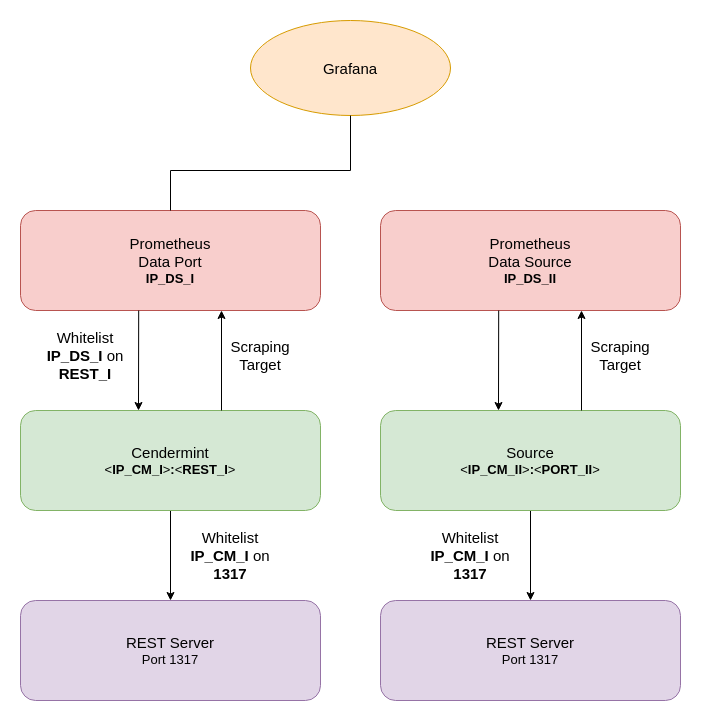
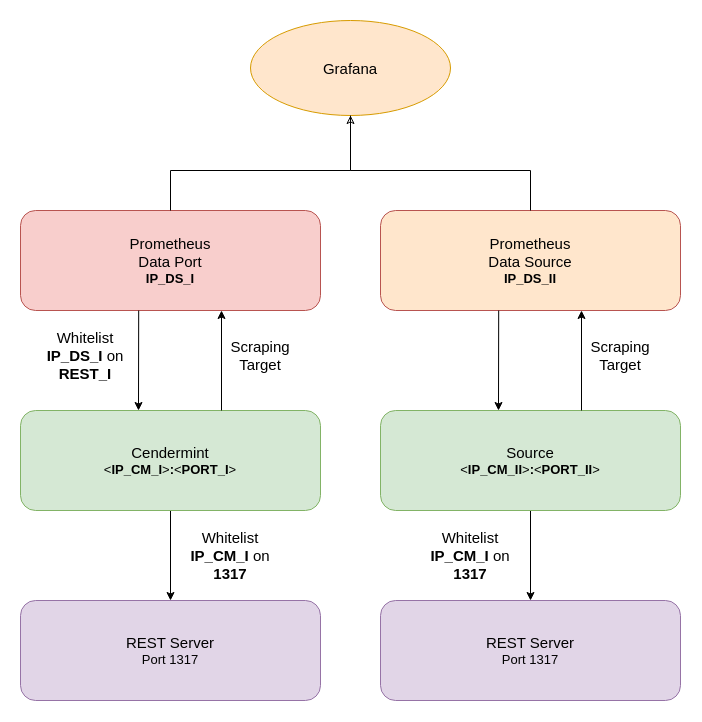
(348, 171) -> (348, 171)
none -> (462, 171)
(531, 261) -> (531, 261)
(171, 461) -> (171, 461)
